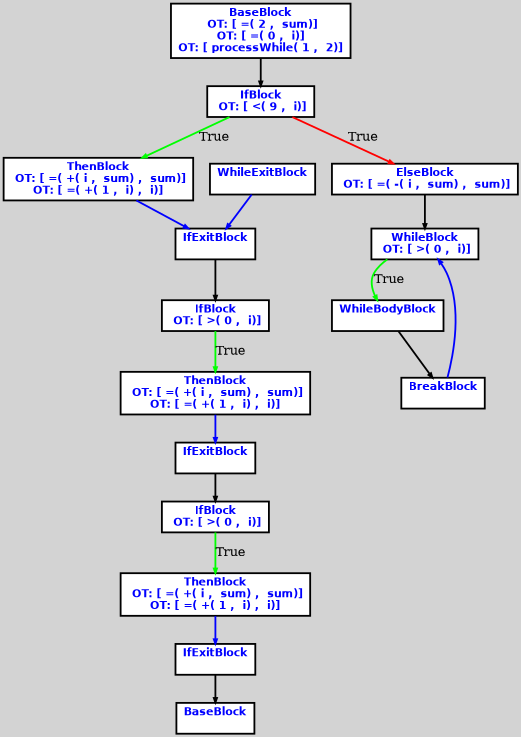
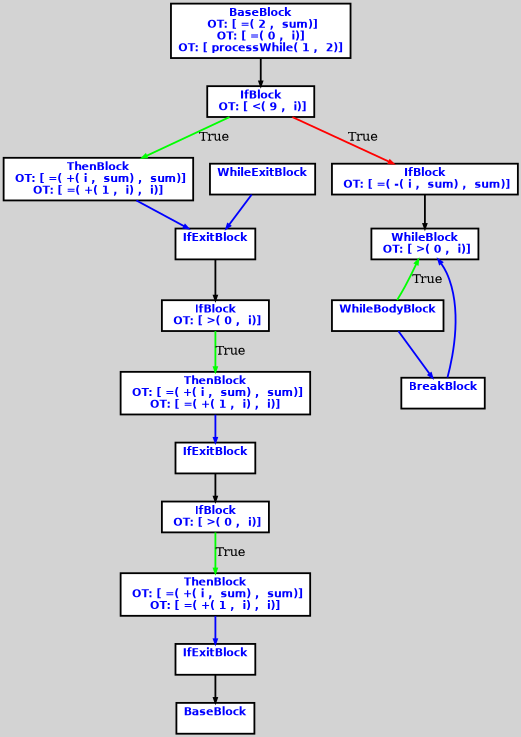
(425, 179) -> (425, 179)
(373, 275) -> (407, 282)
(414, 352) -> (414, 352)
